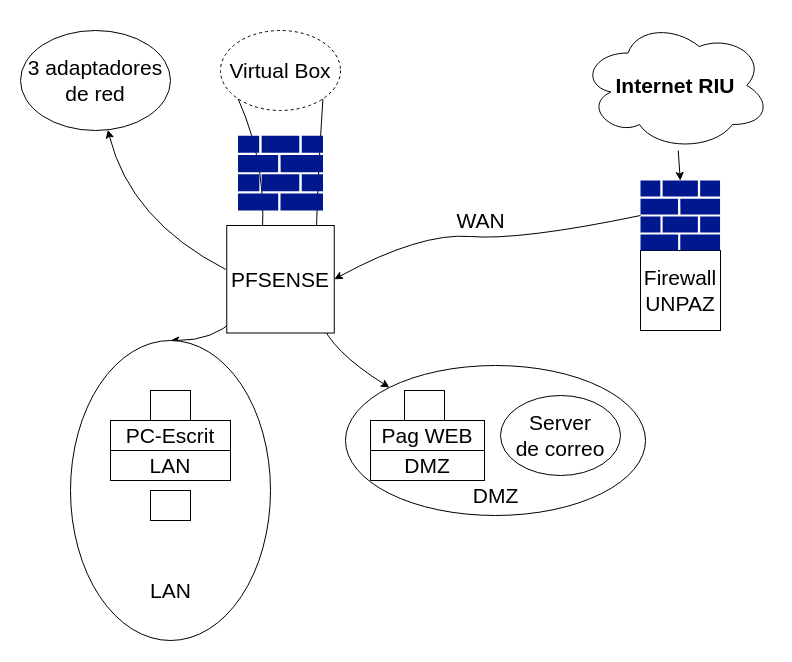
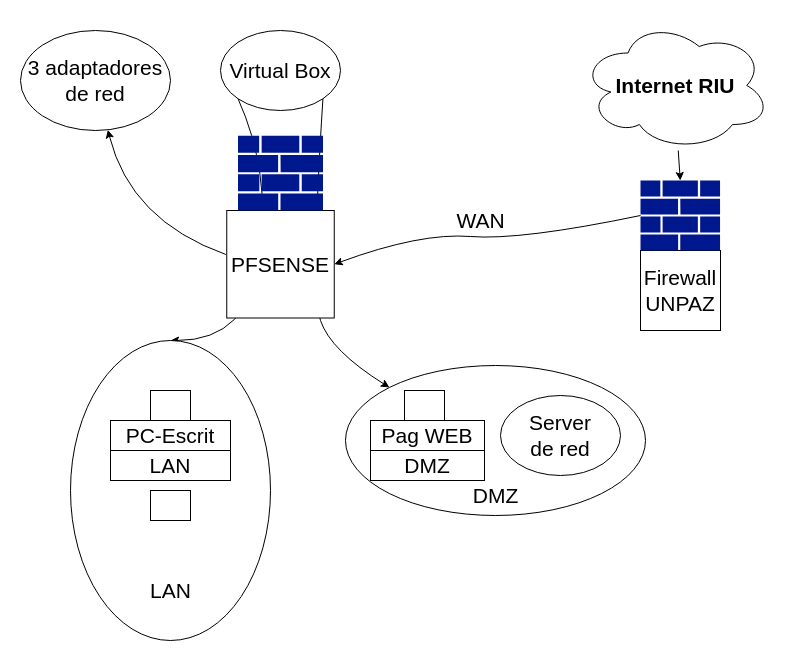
(281, 71) -> (281, 71)
(281, 279) -> (281, 264)
(561, 436) -> (561, 436)
